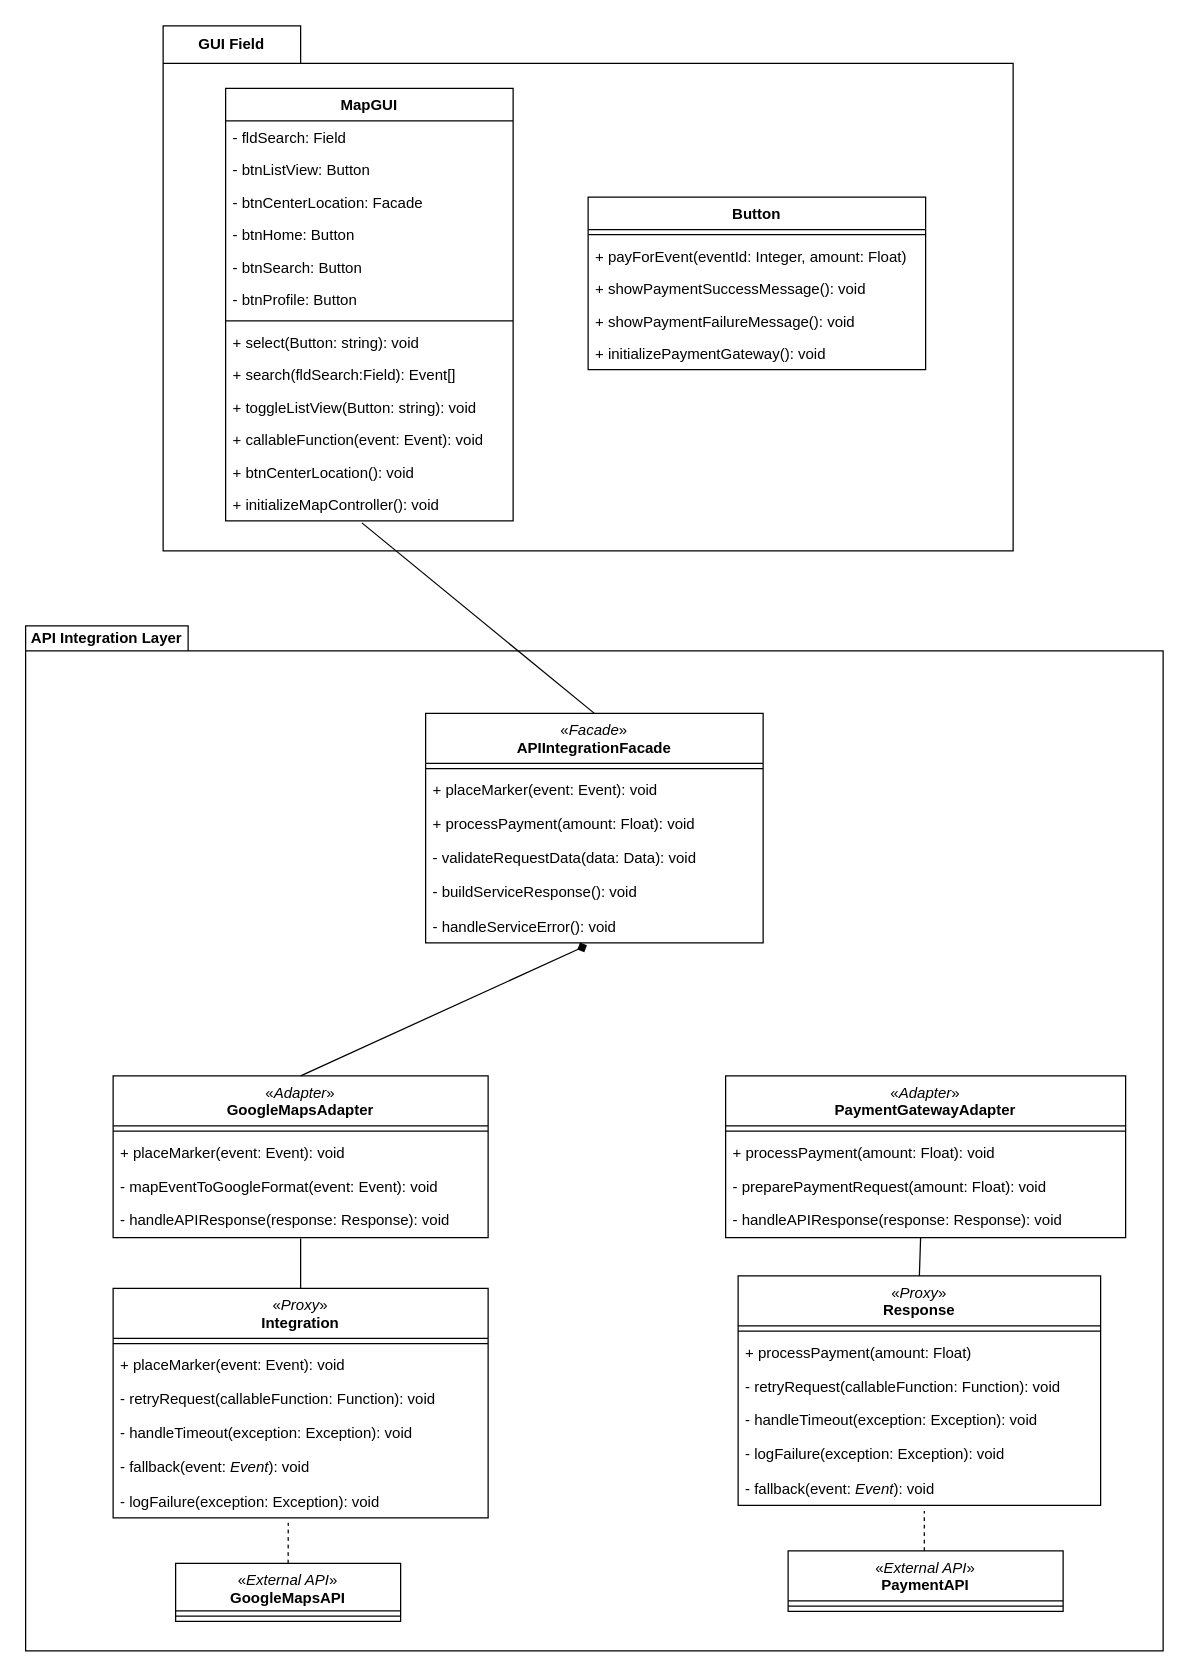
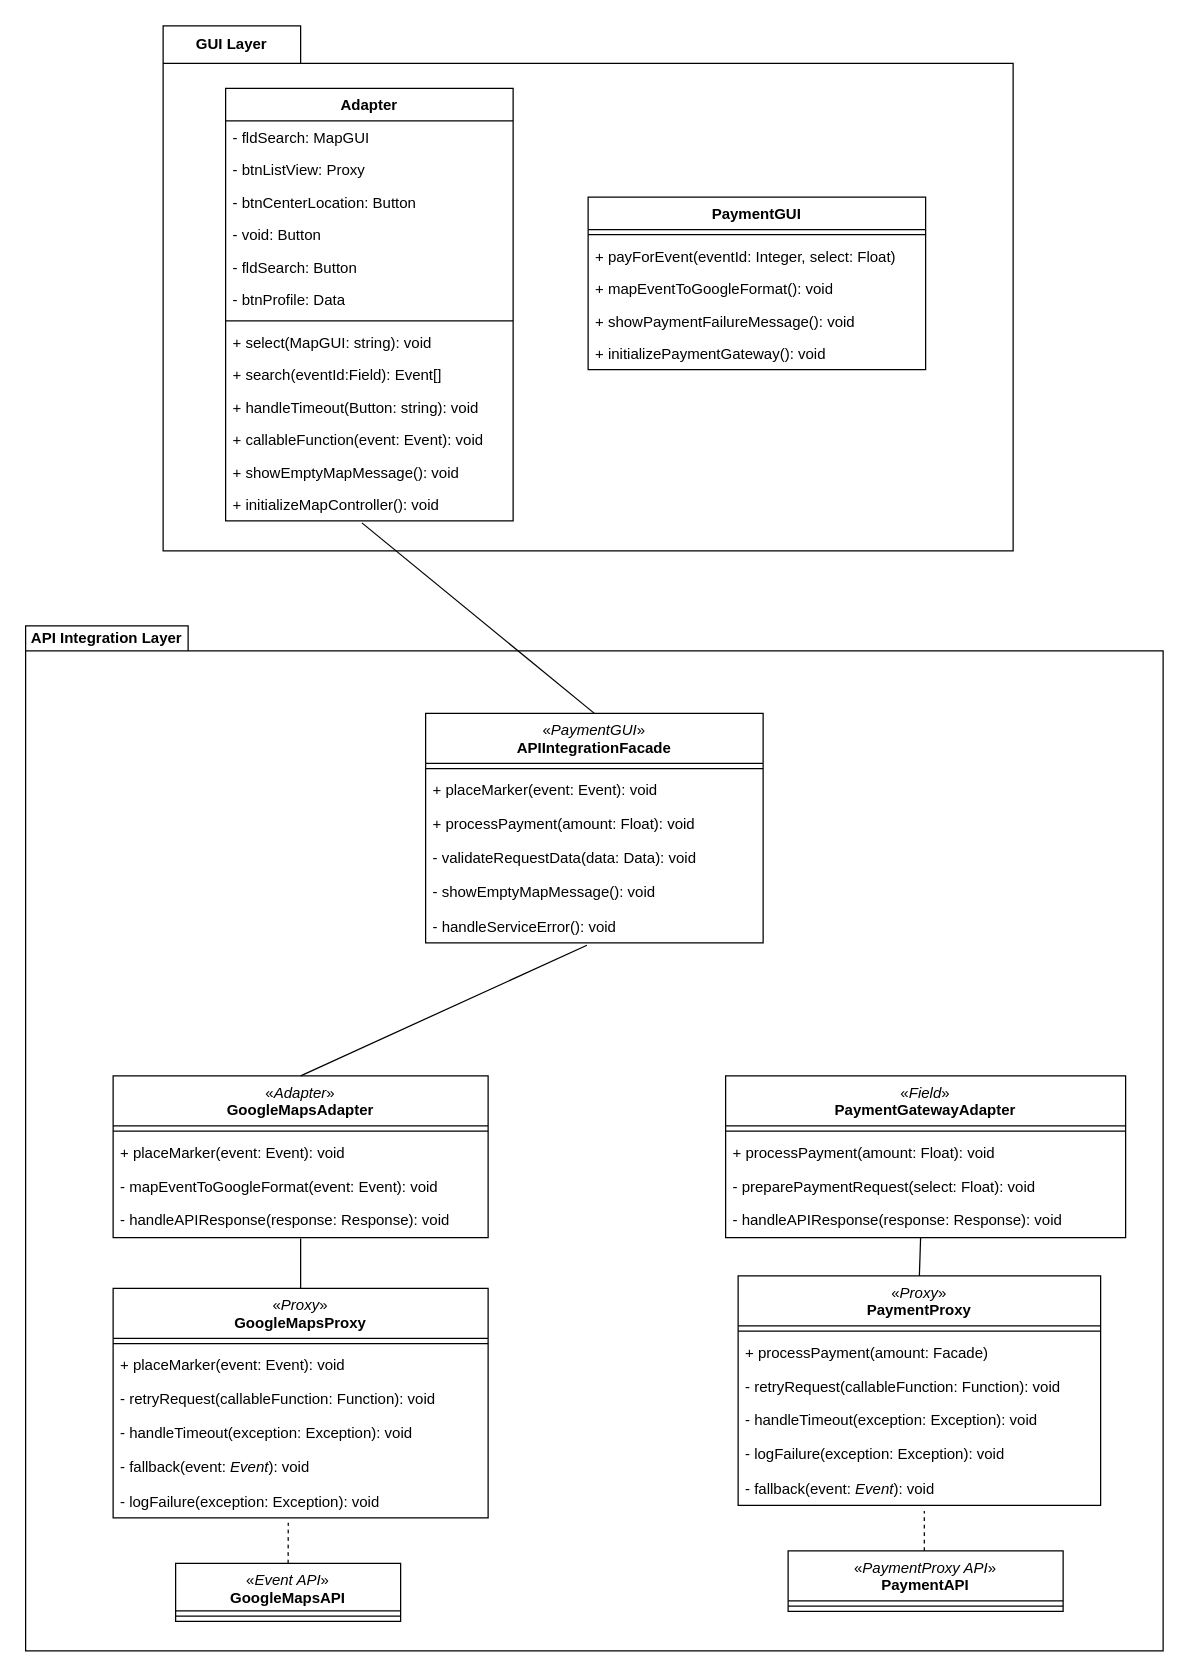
(232, 44) -> (232, 44)
(369, 106) -> (369, 106)
(297, 138) -> (305, 138)
(312, 171) -> (307, 171)
(339, 203) -> (339, 203)
(757, 215) -> (757, 215)
(299, 236) -> (284, 236)
(758, 266) -> (758, 266)
(307, 268) -> (305, 268)
(735, 290) -> (720, 290)
(307, 301) -> (299, 301)
(344, 343) -> (344, 343)
(362, 376) -> (356, 376)
(371, 417) -> (371, 417)
(337, 473) -> (347, 473)
(594, 740) -> (594, 740)
(545, 892) -> (547, 892)
(577, 949) -> (581, 947)
(926, 1102) -> (926, 1102)
(904, 1187) -> (902, 1187)
(919, 1302) -> (919, 1302)
(301, 1315) -> (301, 1315)
(868, 1353) -> (874, 1353)
(926, 1577) -> (926, 1577)
(288, 1590) -> (288, 1590)
